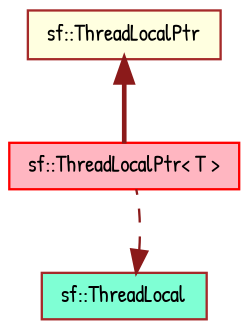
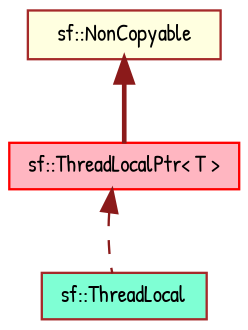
(124, 35) -> (124, 35)
(140, 220) -> (109, 243)
